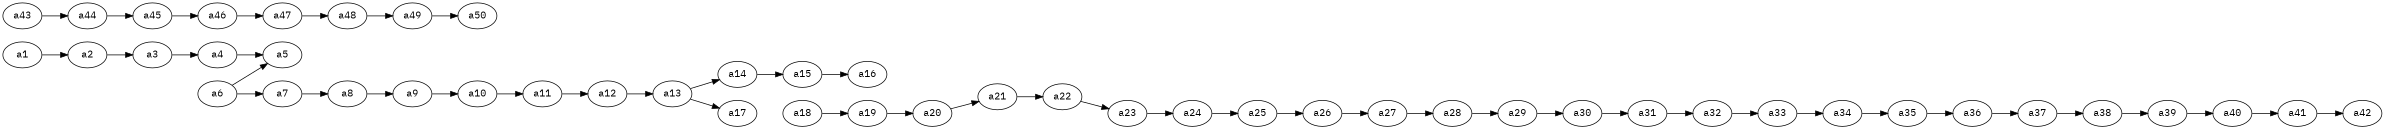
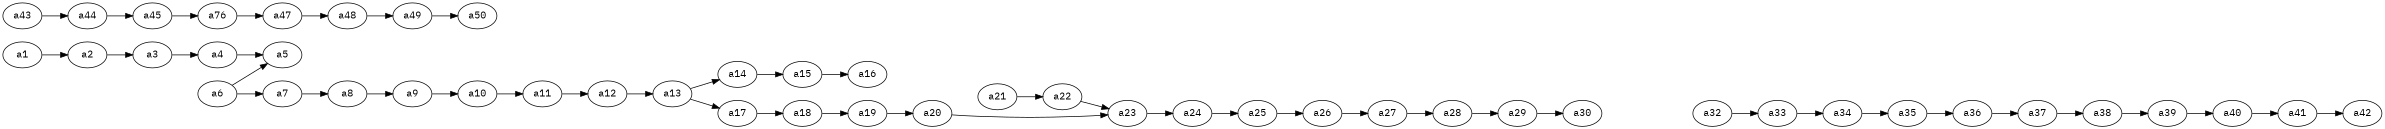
(217, 16) -> (217, 16)
(961, 106) -> (1026, 117)
none -> (766, 113)
(1647, 113) -> none
